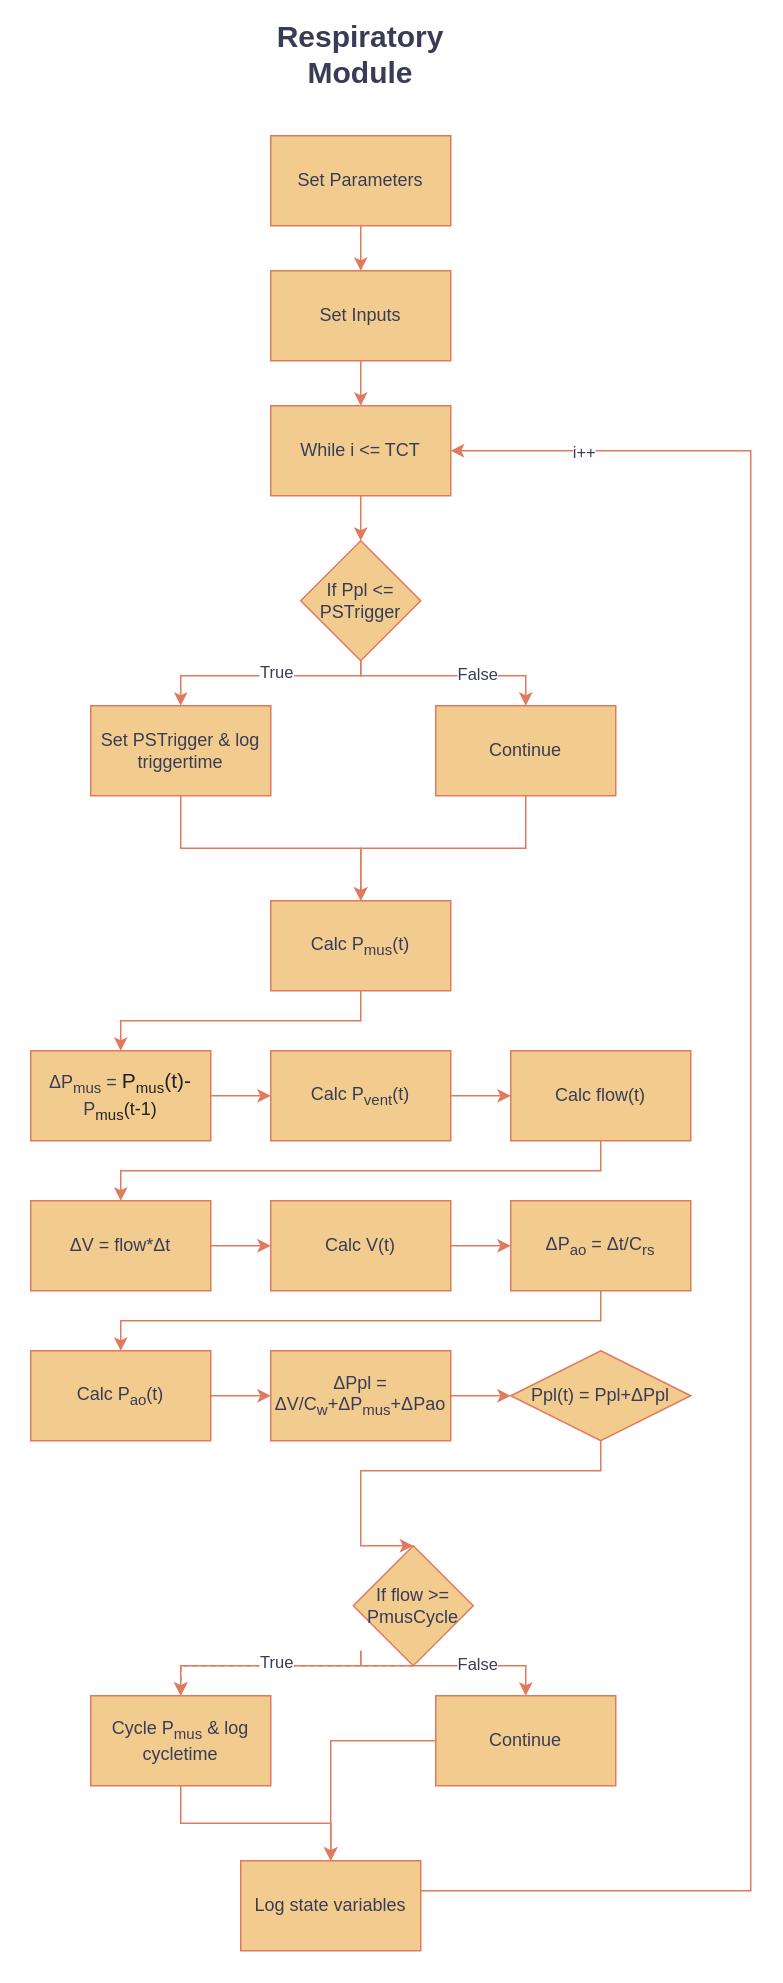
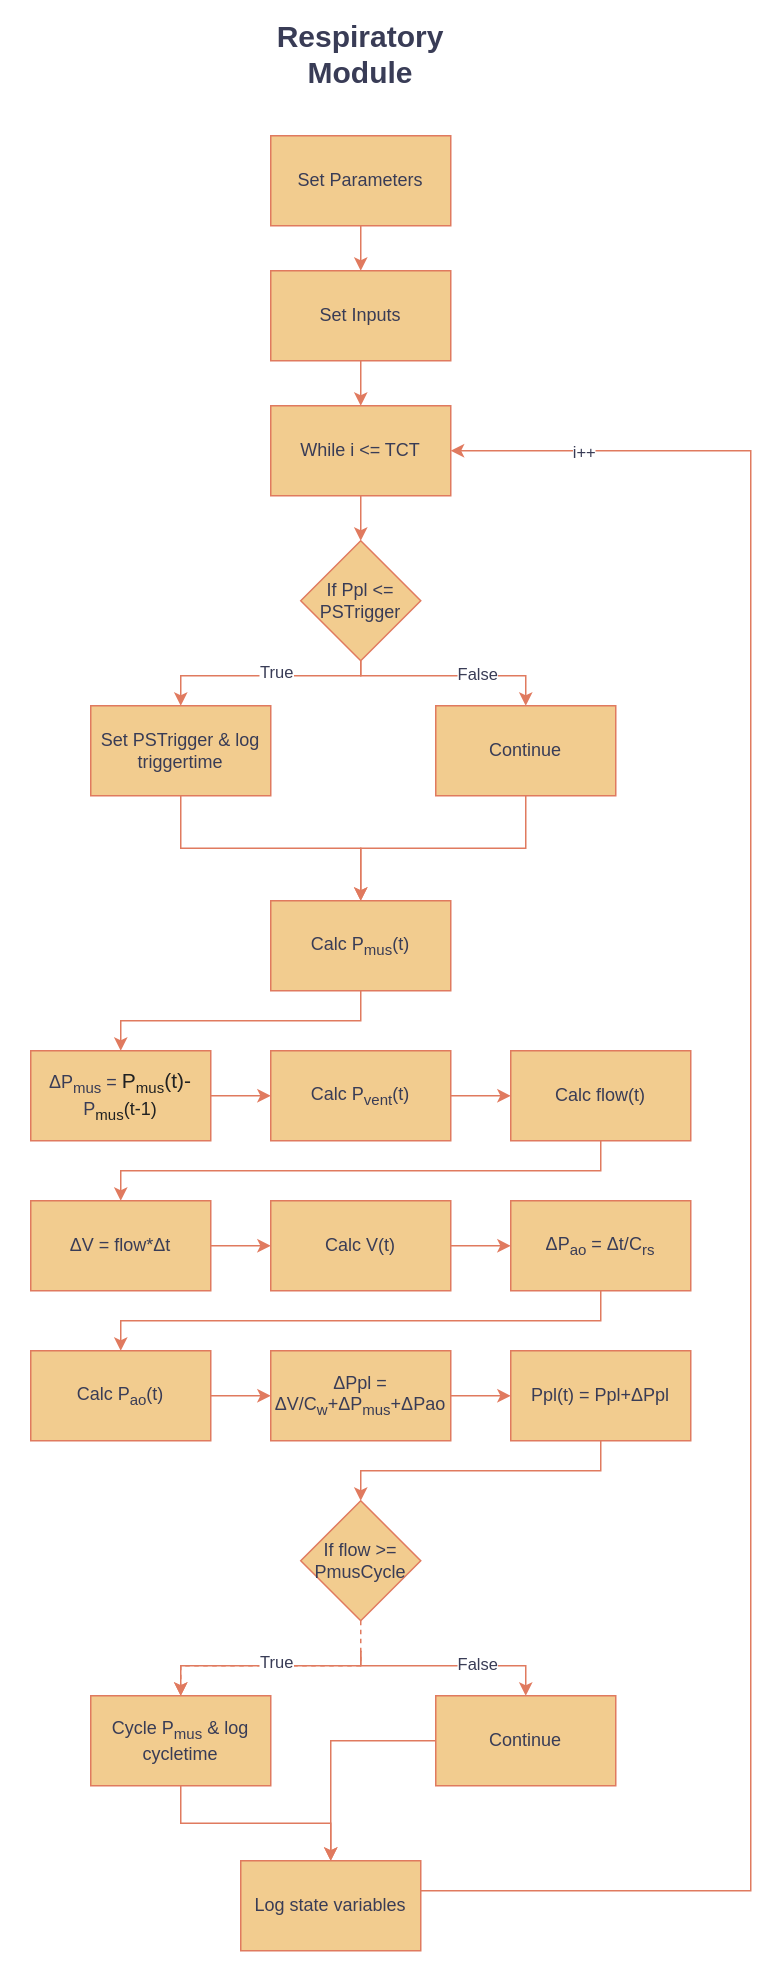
(601, 1396) -> (601, 1396)
(413, 1606) -> (361, 1561)
